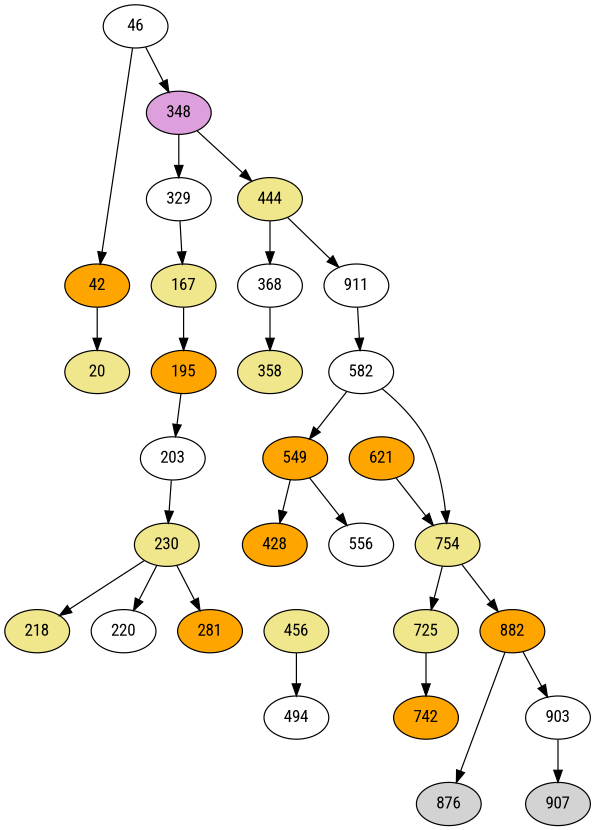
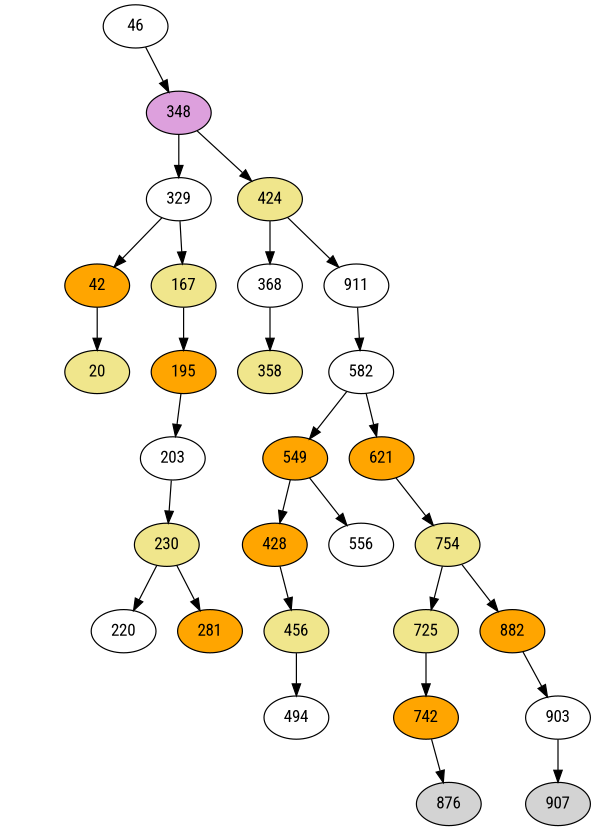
(117, 150) -> (142, 238)
(270, 199) -> (270, 199)
(428, 443) -> (370, 409)
none -> (284, 582)
(37, 631) -> none
(483, 712) -> (436, 755)
